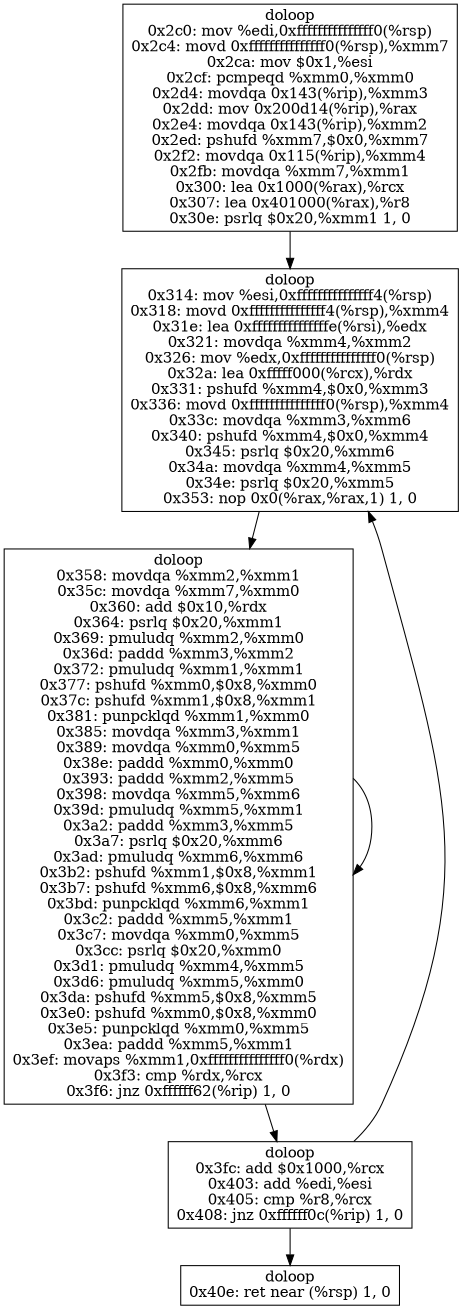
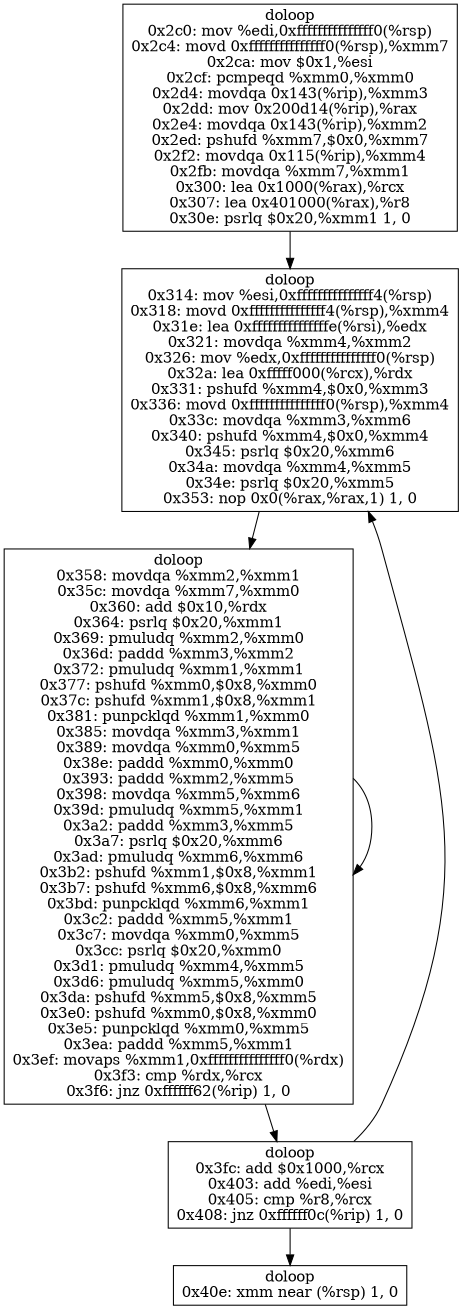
(290, 1285) -> (290, 1285)
